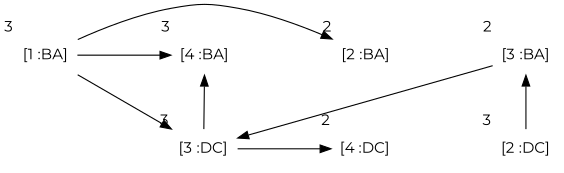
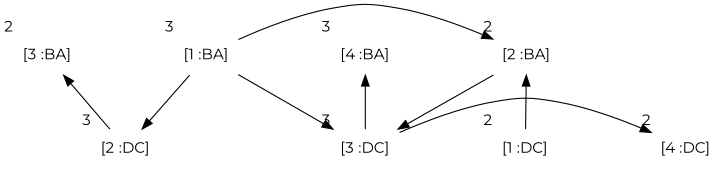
(119, 55) -> (170, 98)
(371, 100) -> (451, 99)
none -> (525, 149)
